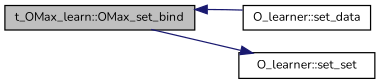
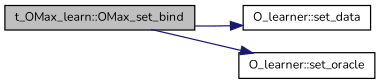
(225, 10) -> (213, 26)
(307, 66) -> (307, 66)
